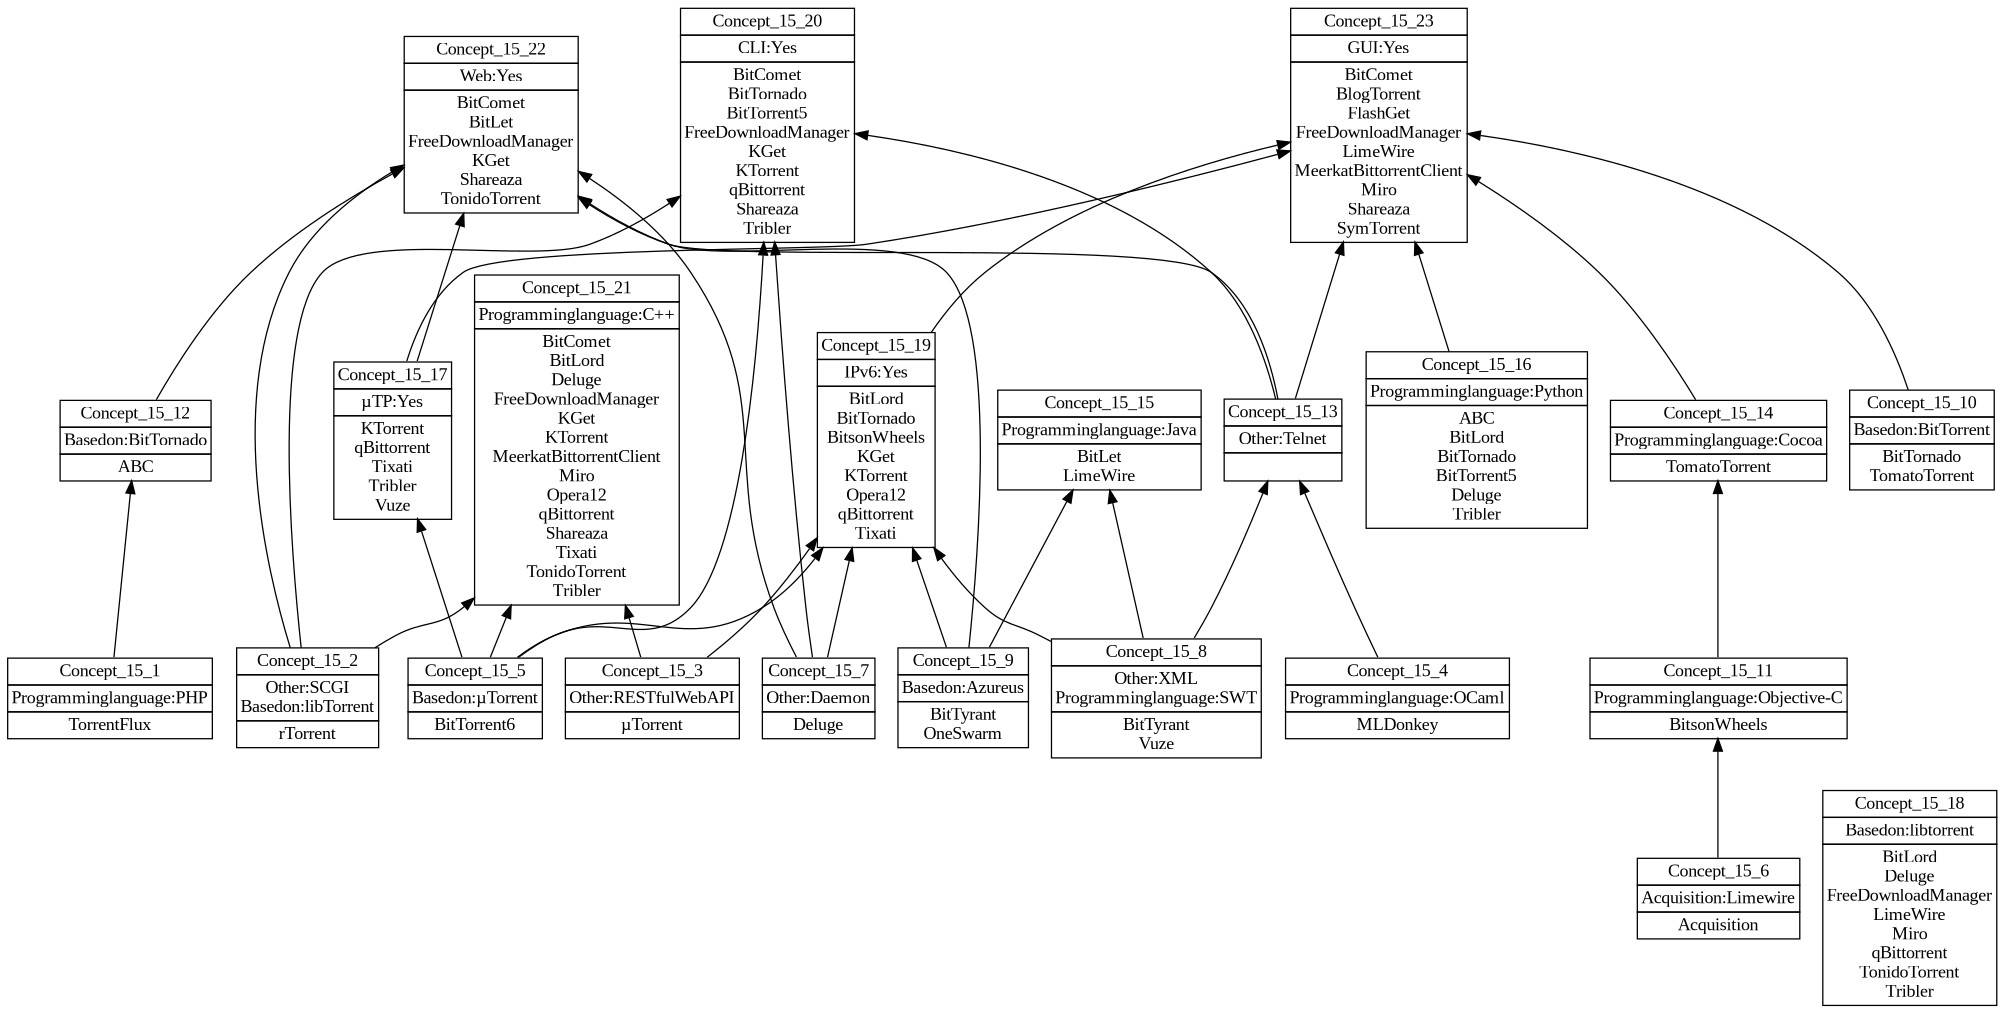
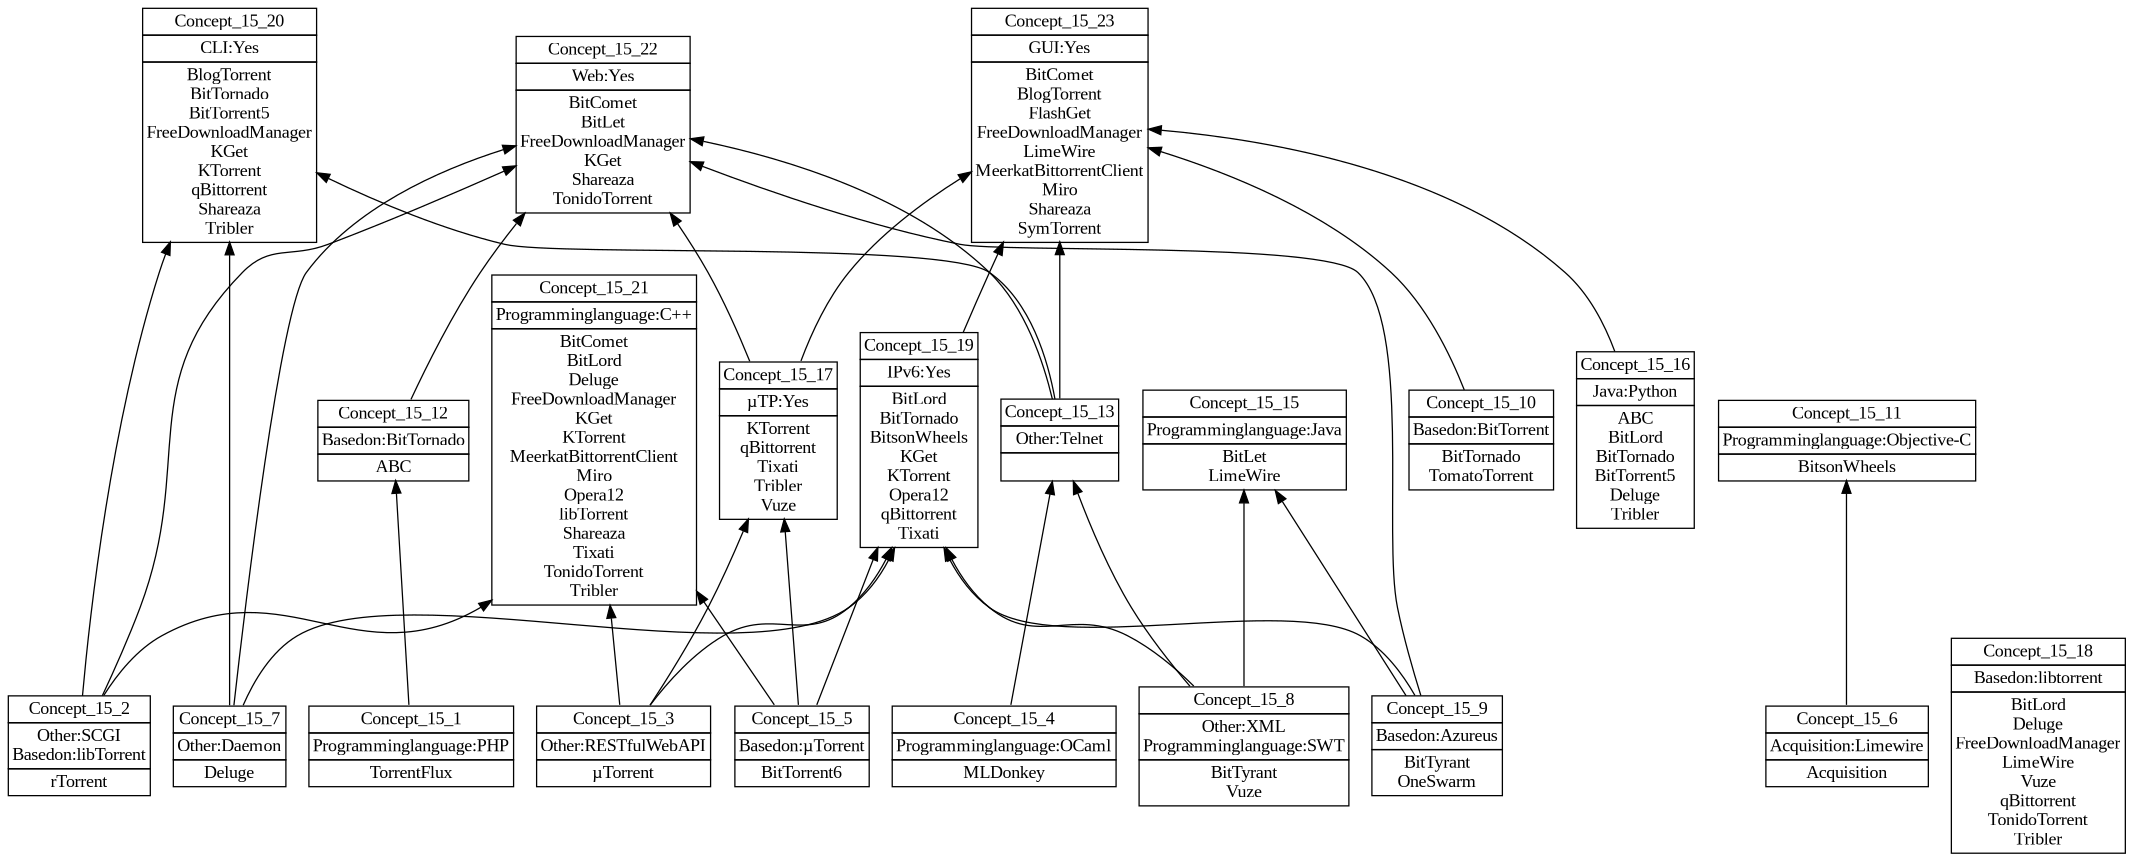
(767, 75) -> (230, 75)
(1477, 391) -> (1635, 391)
(1718, 440) -> none
(577, 514) -> (594, 514)
(727, 527) -> none
none -> (701, 621)
(1910, 934) -> (2038, 782)
